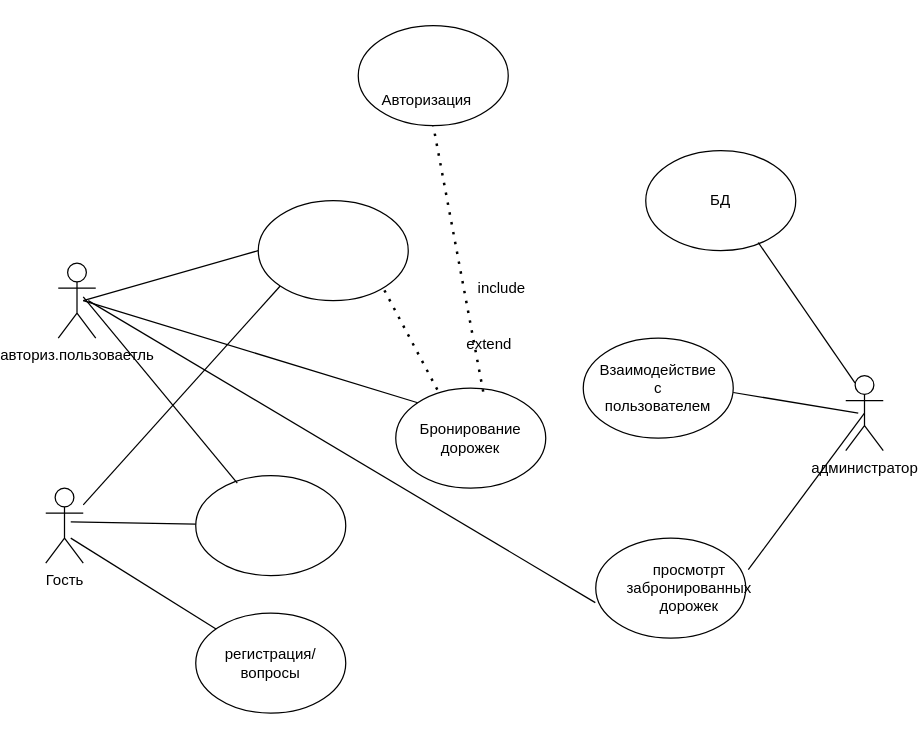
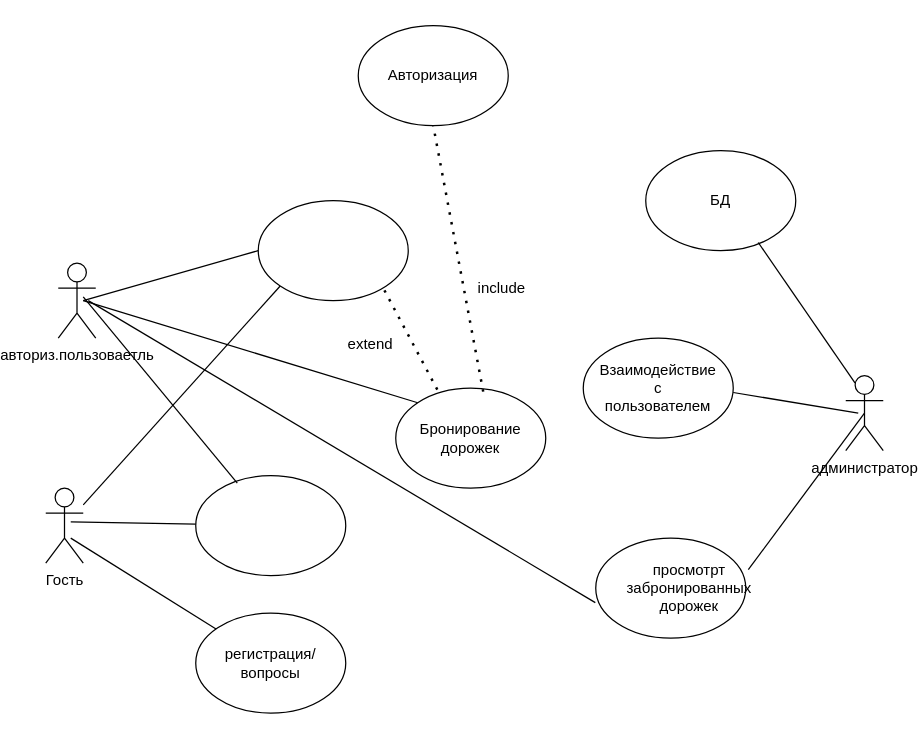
(427, 101) -> (433, 76)
(489, 344) -> (371, 344)
